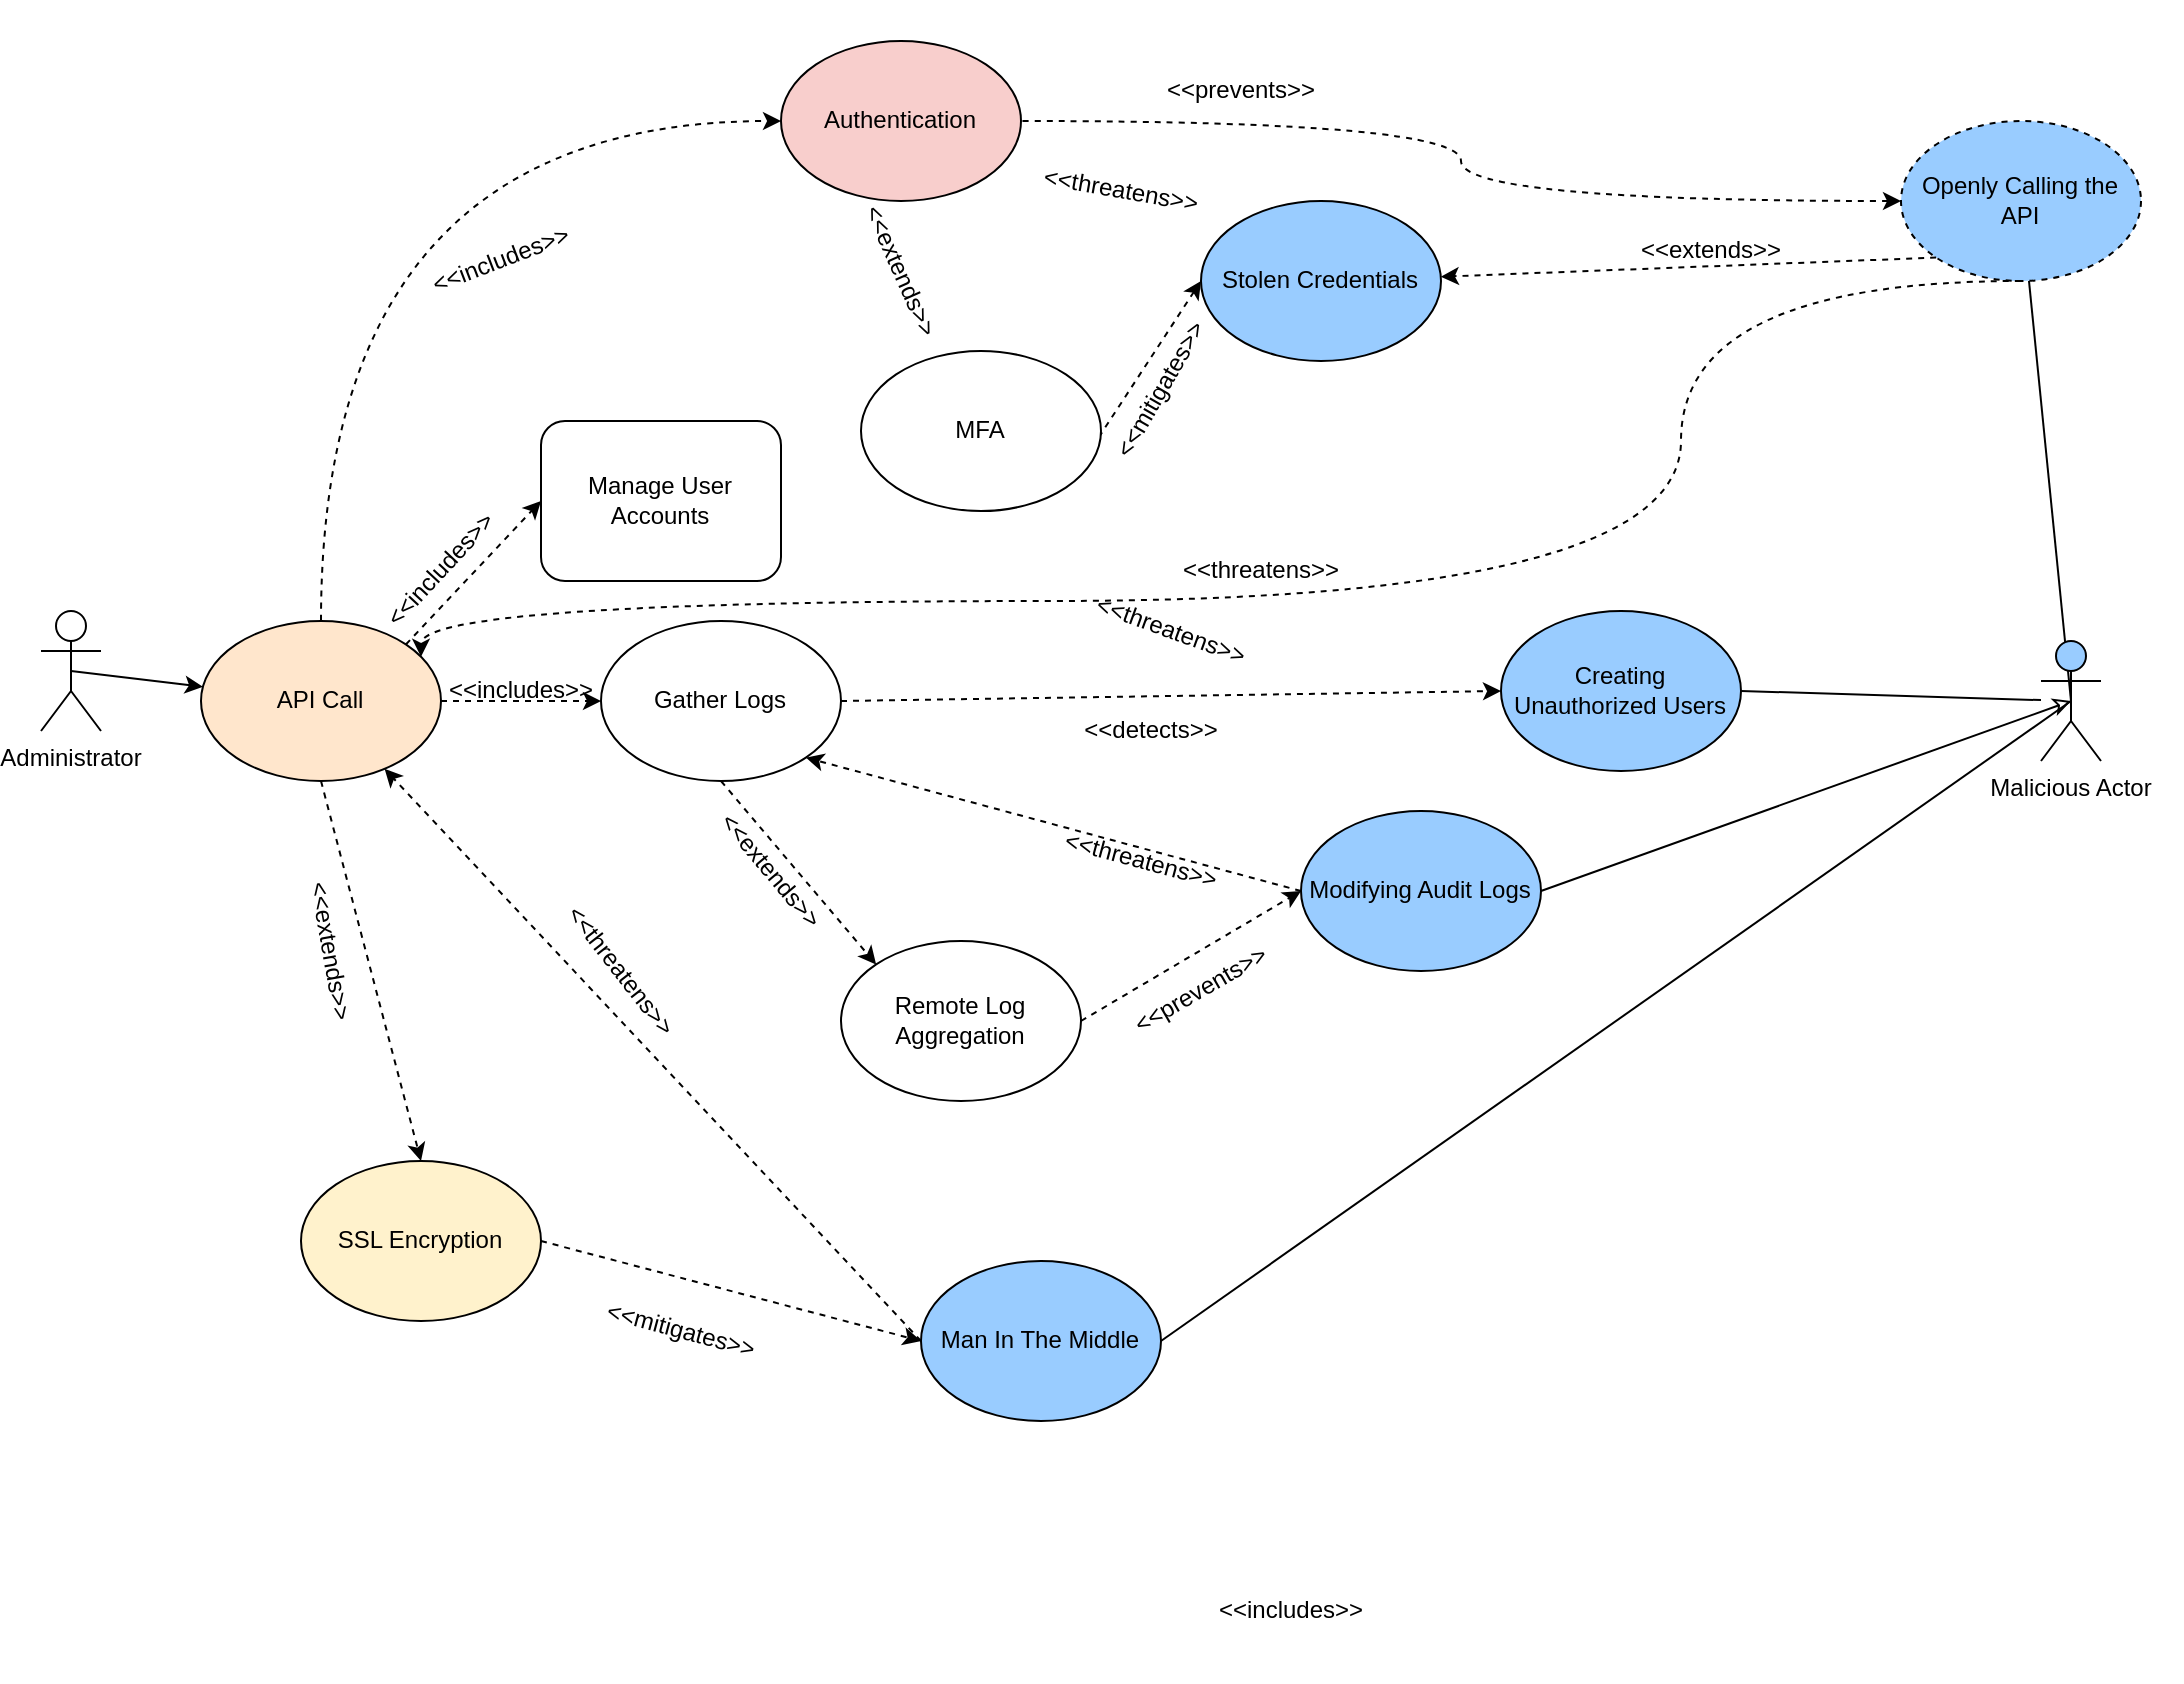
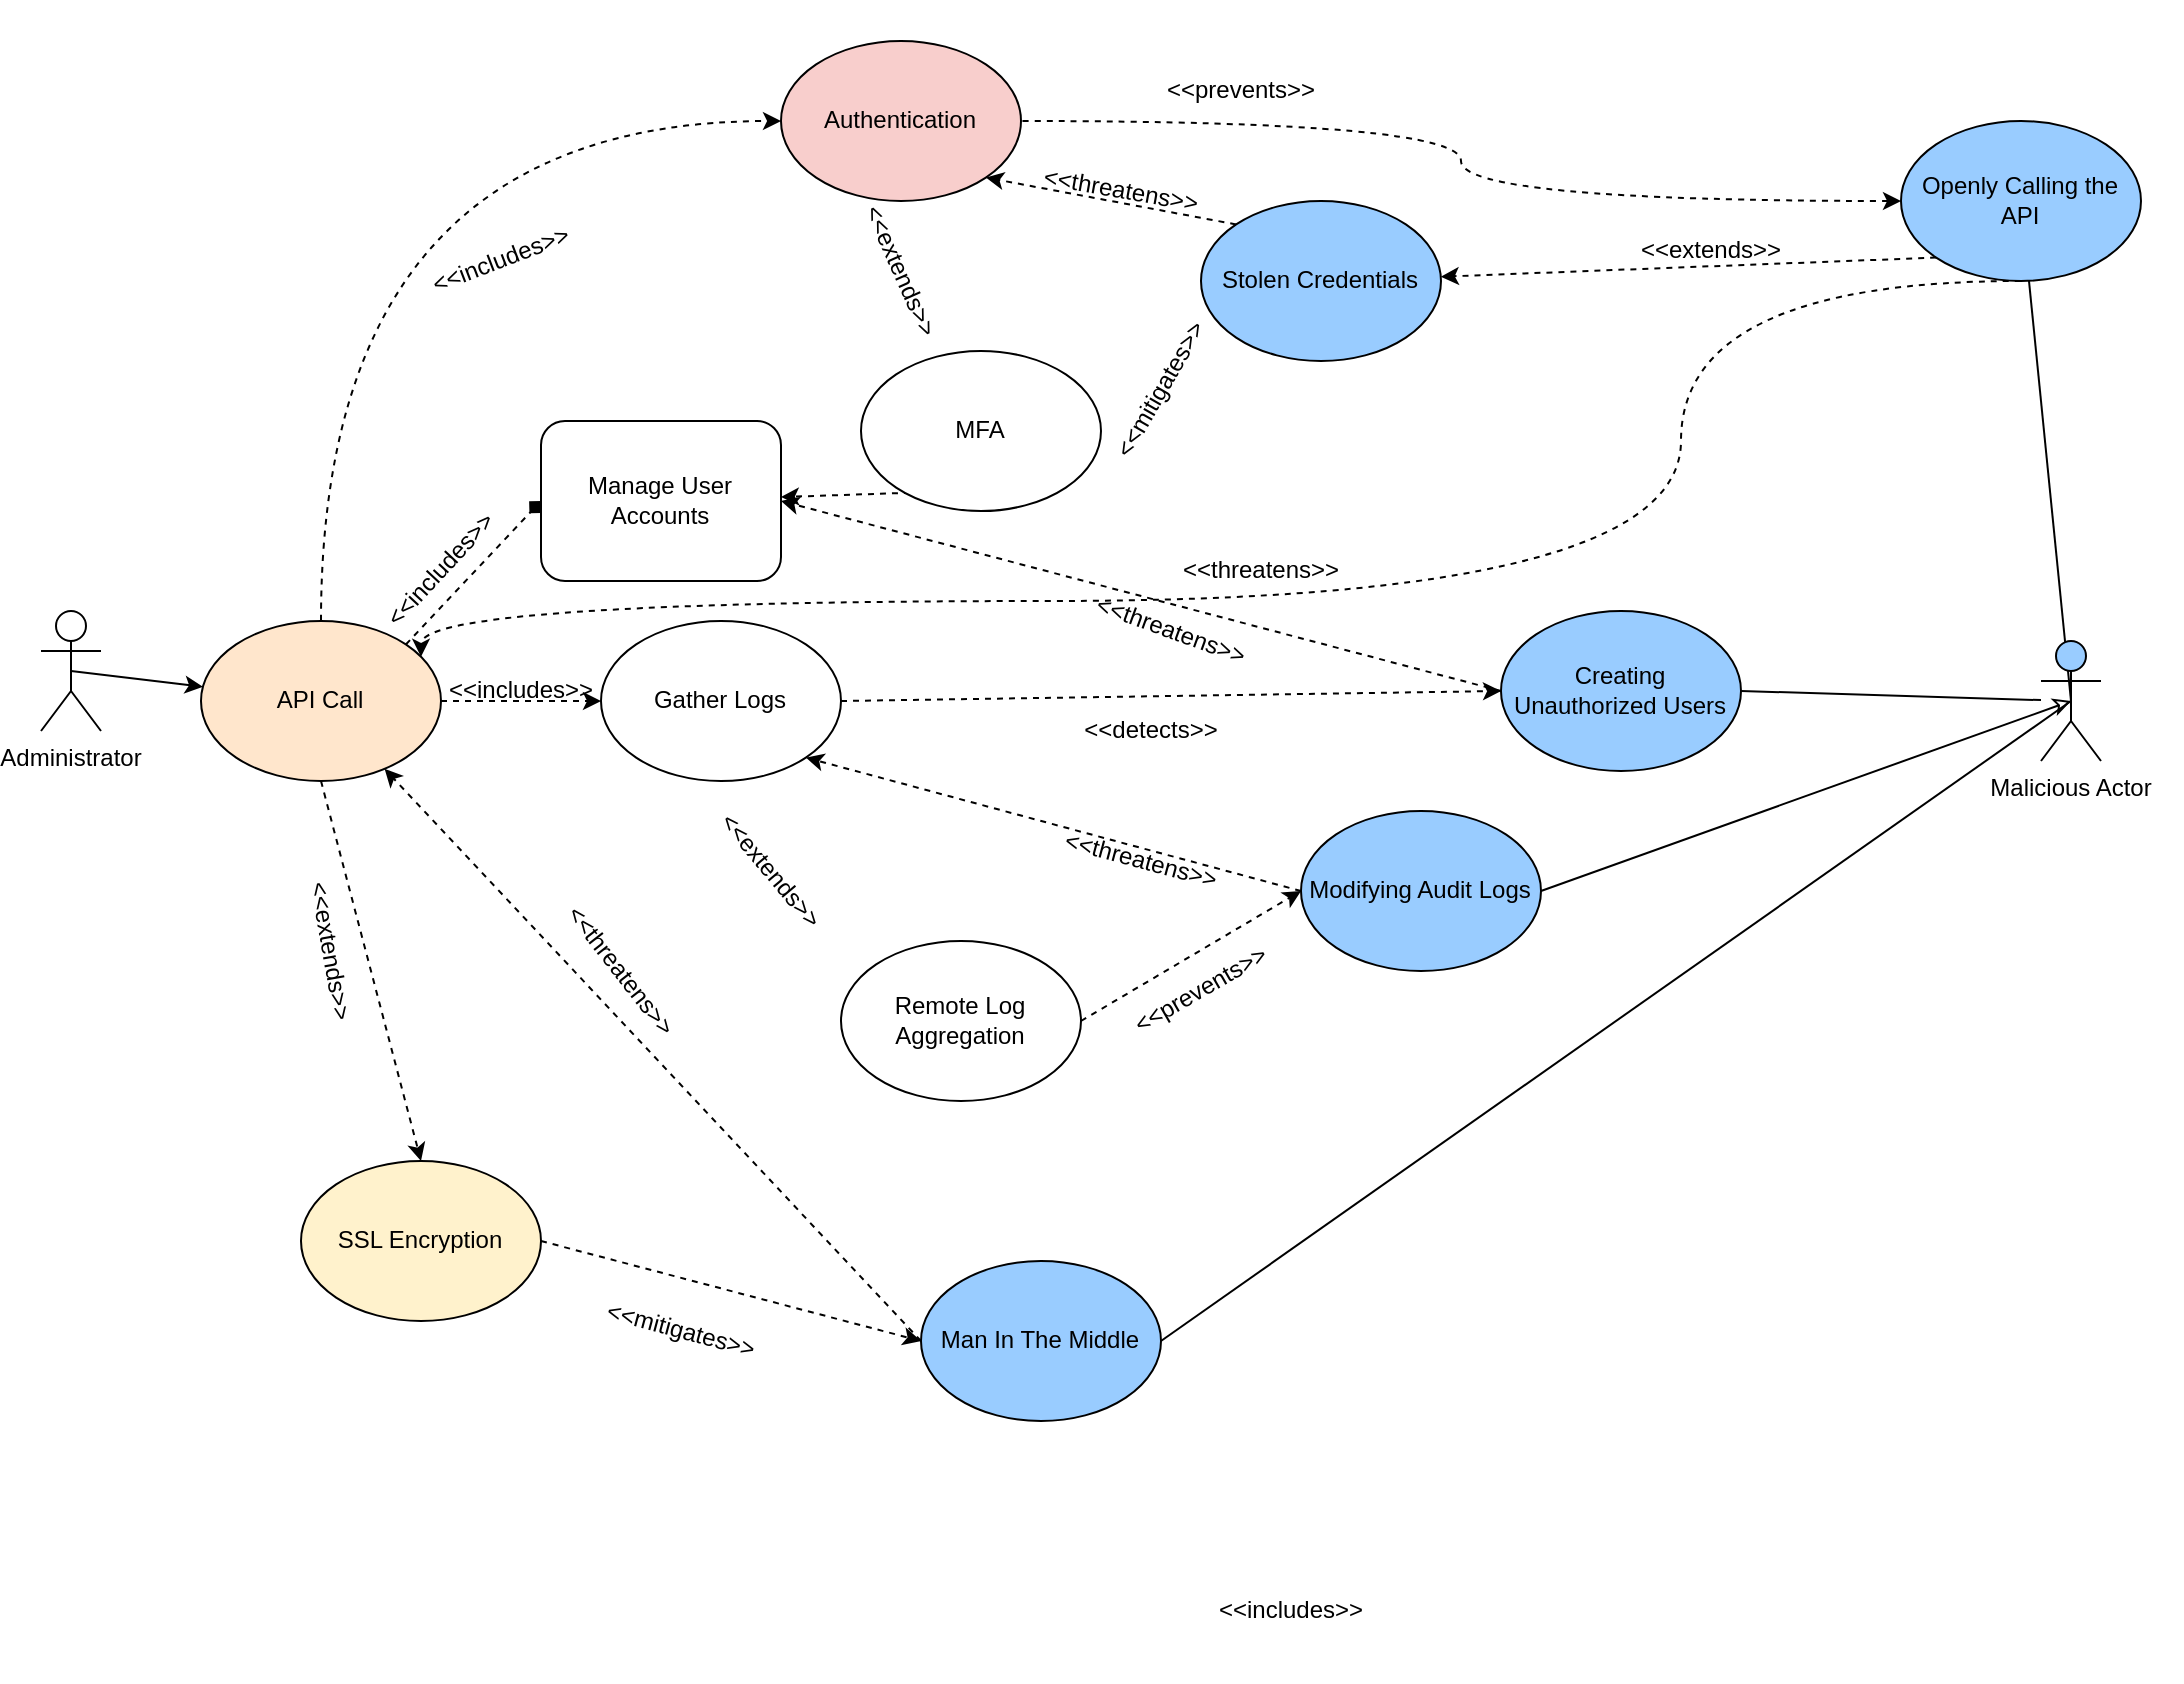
(2021, 201) -> (2021, 201)
none -> (1118, 202)
(1149, 360) -> (847, 495)
(530, 512) -> (530, 513)
none -> (968, 550)
(794, 867) -> none
